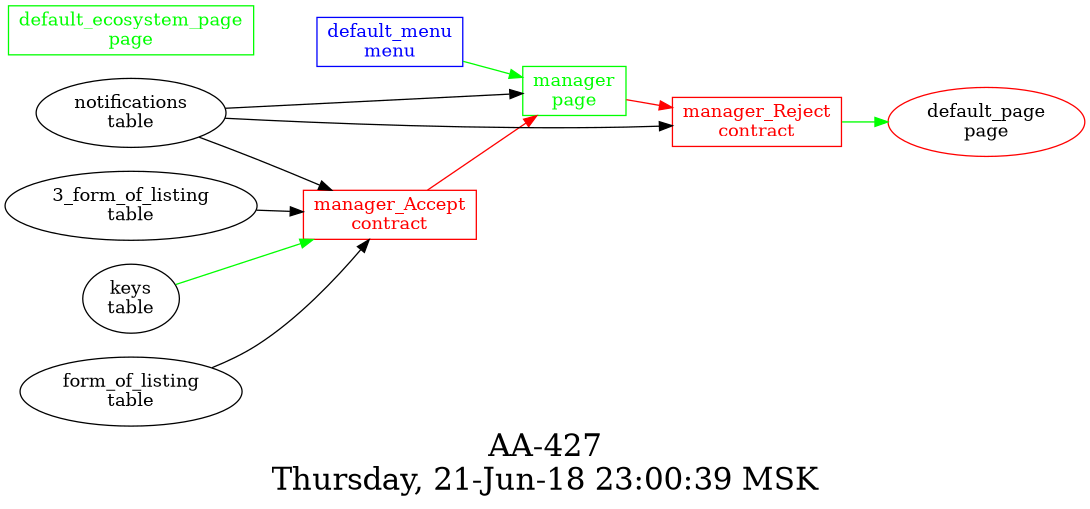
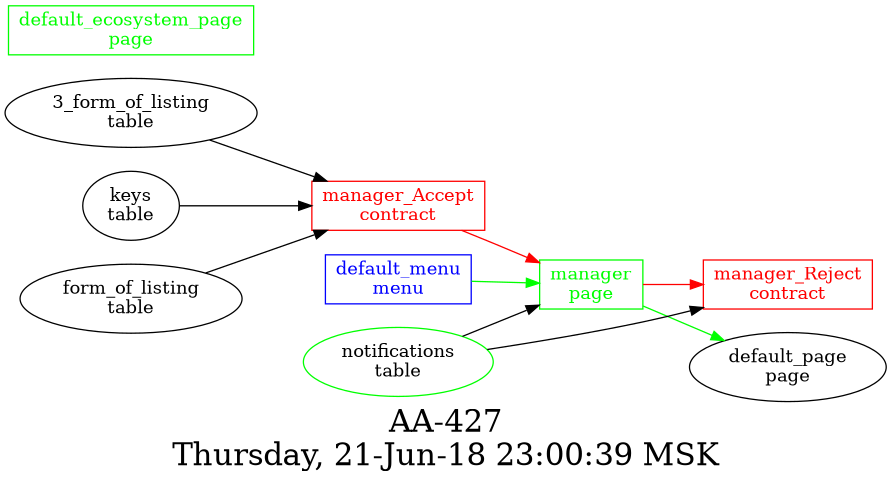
(131, 113) -> (398, 362)
(859, 122) -> (681, 322)
(986, 122) -> (788, 367)
(260, 160) -> none
(238, 264) -> (239, 206)
